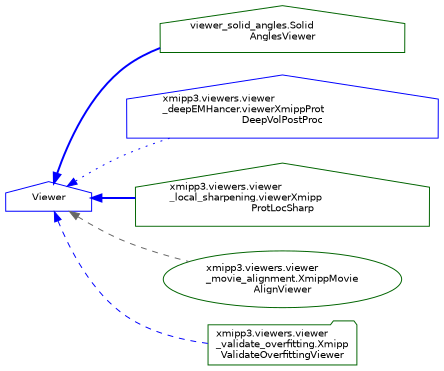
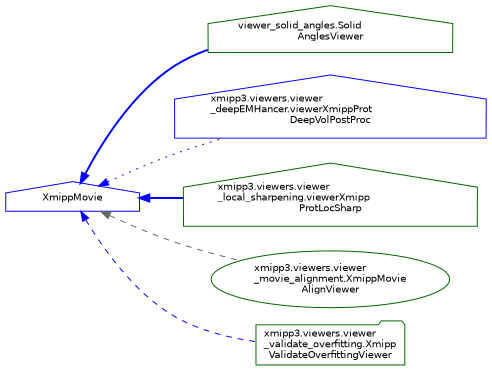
(49, 198) -> (73, 198)
